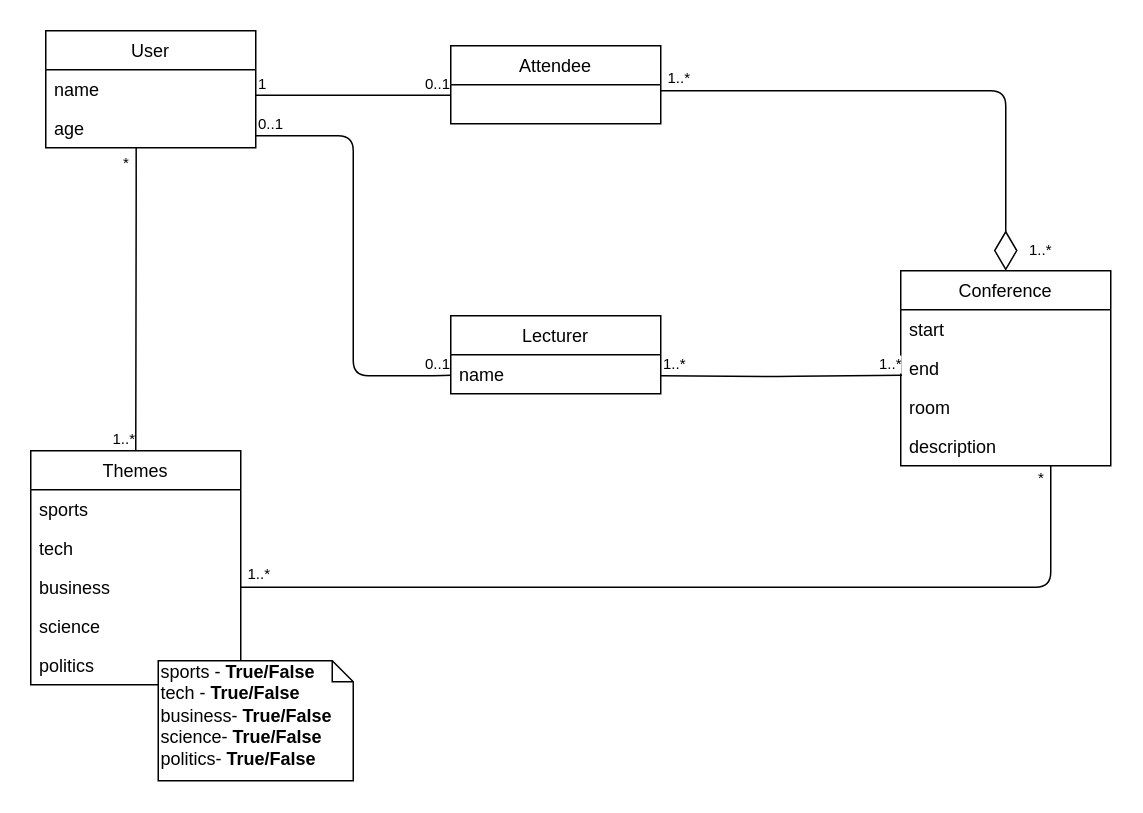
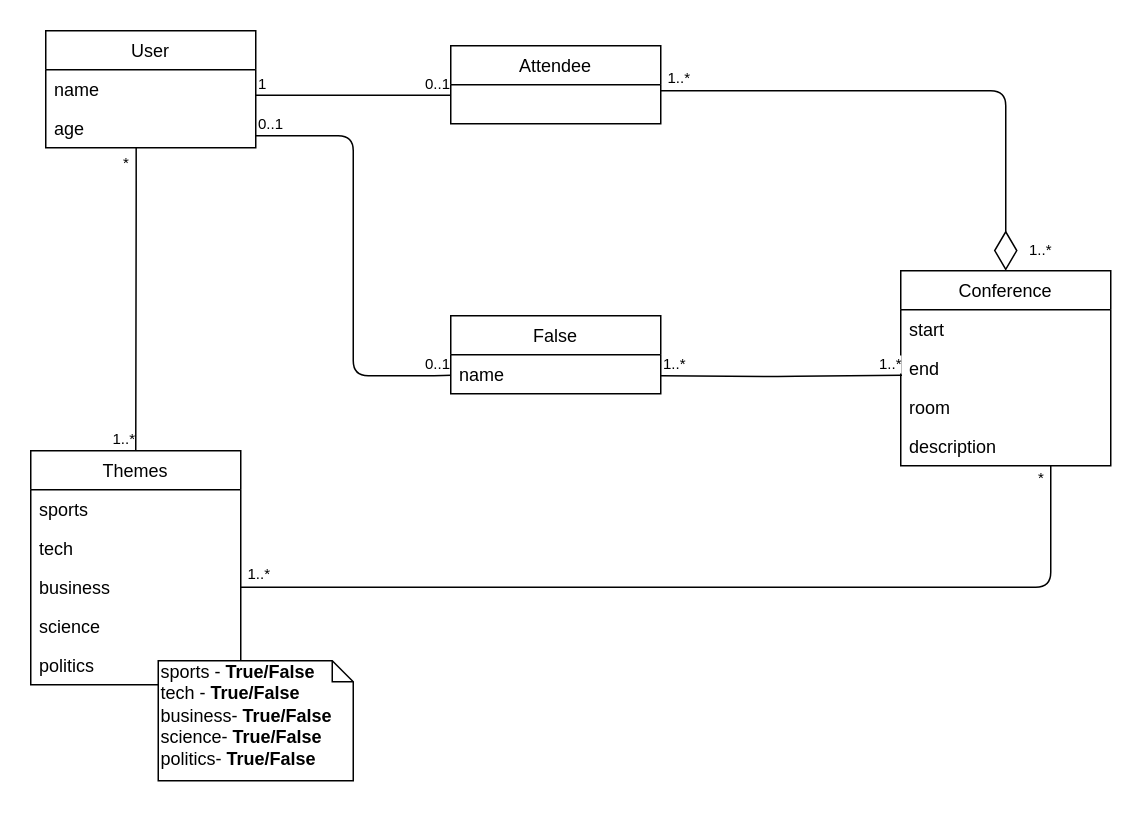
(555, 336) -> (555, 336)
